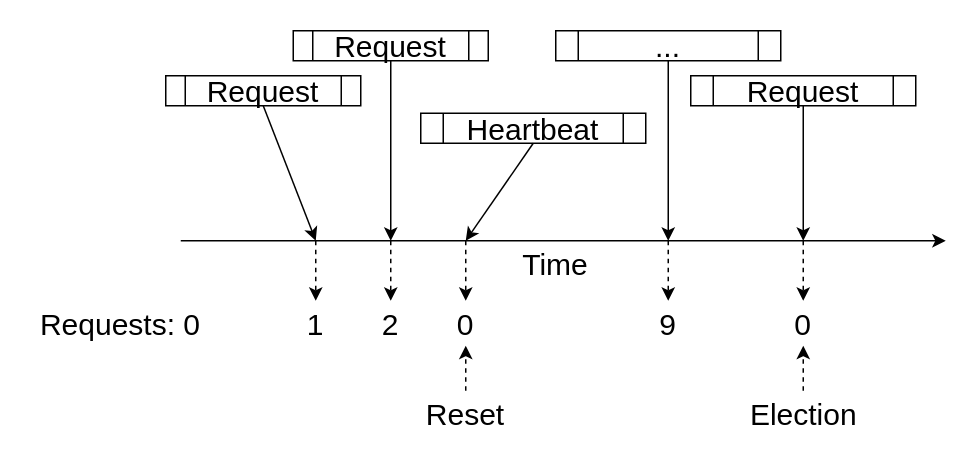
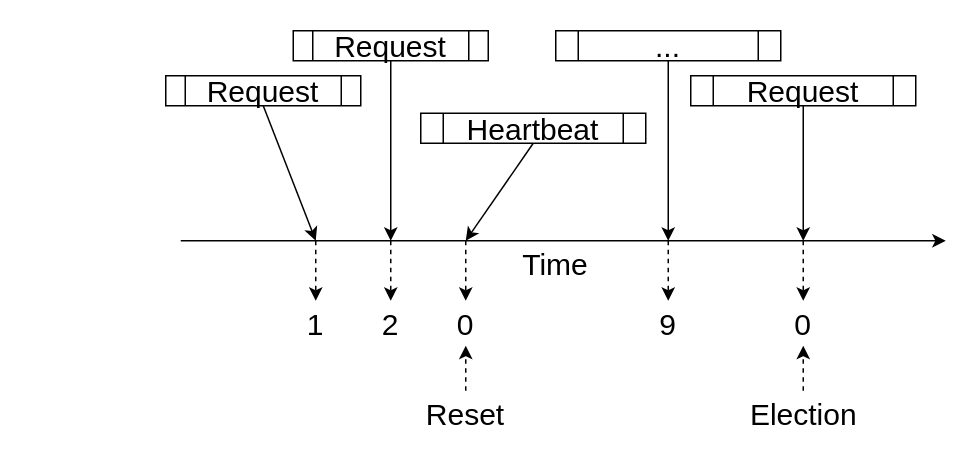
(121, 323) -> none
